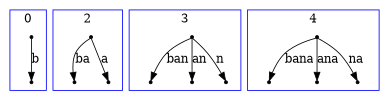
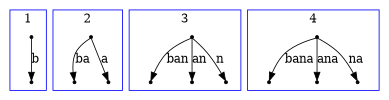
(28, 19) -> (28, 19)
